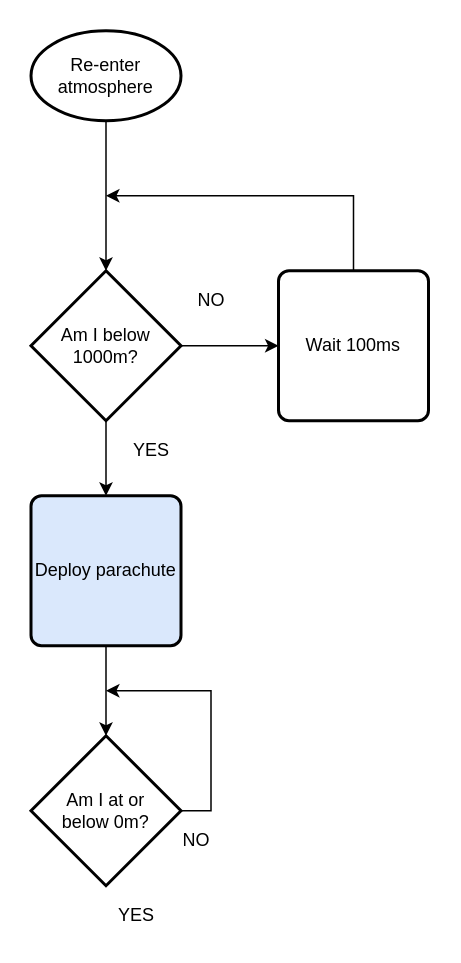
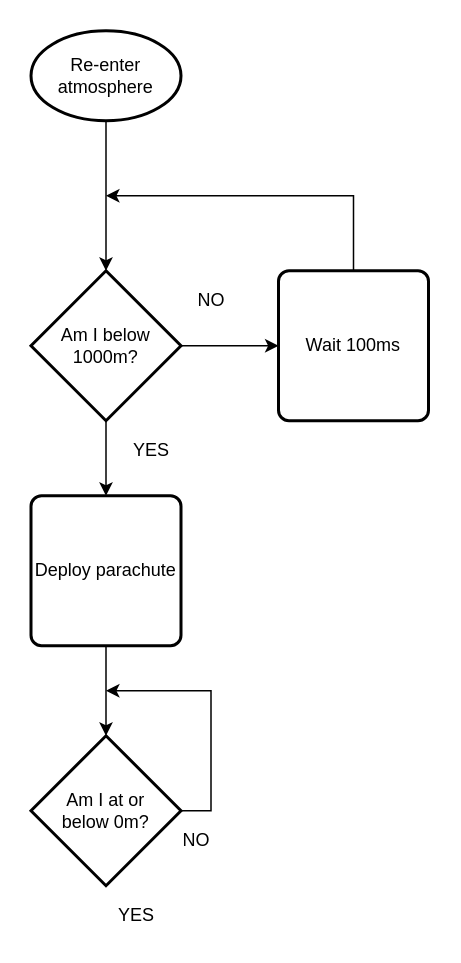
(106, 571) -> (106, 571)
